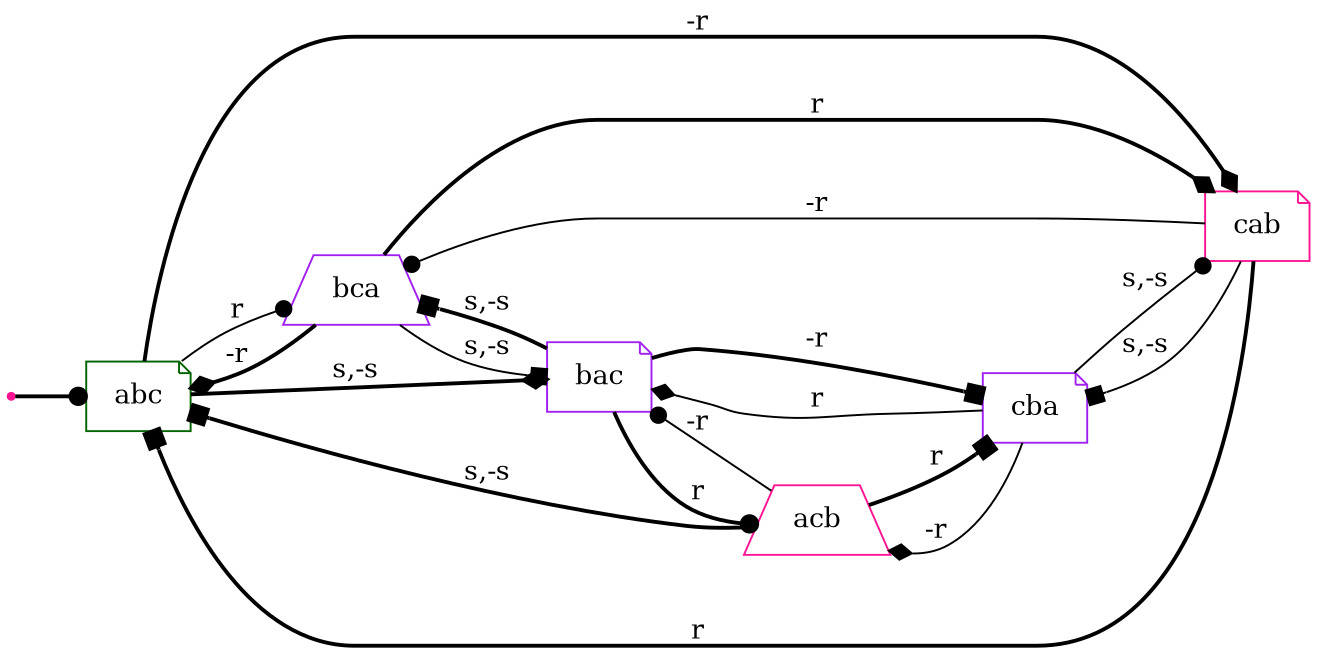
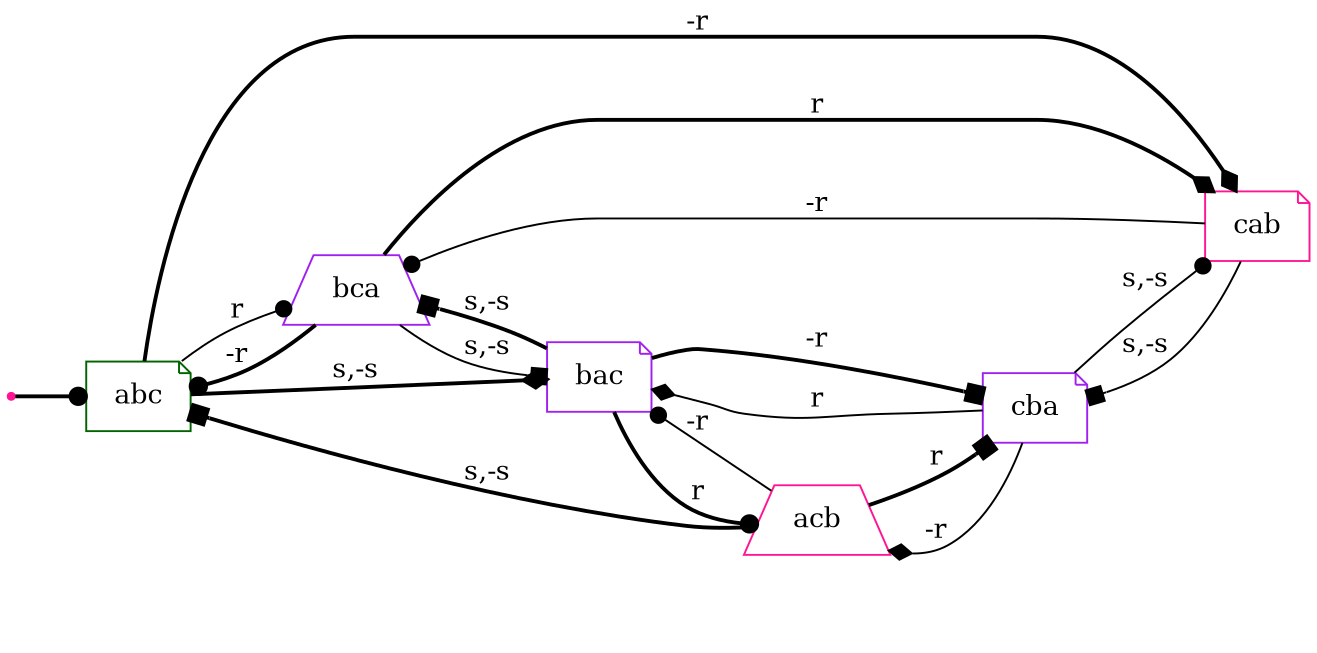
(264, 361) -> (264, 361)
(789, 646) -> none
